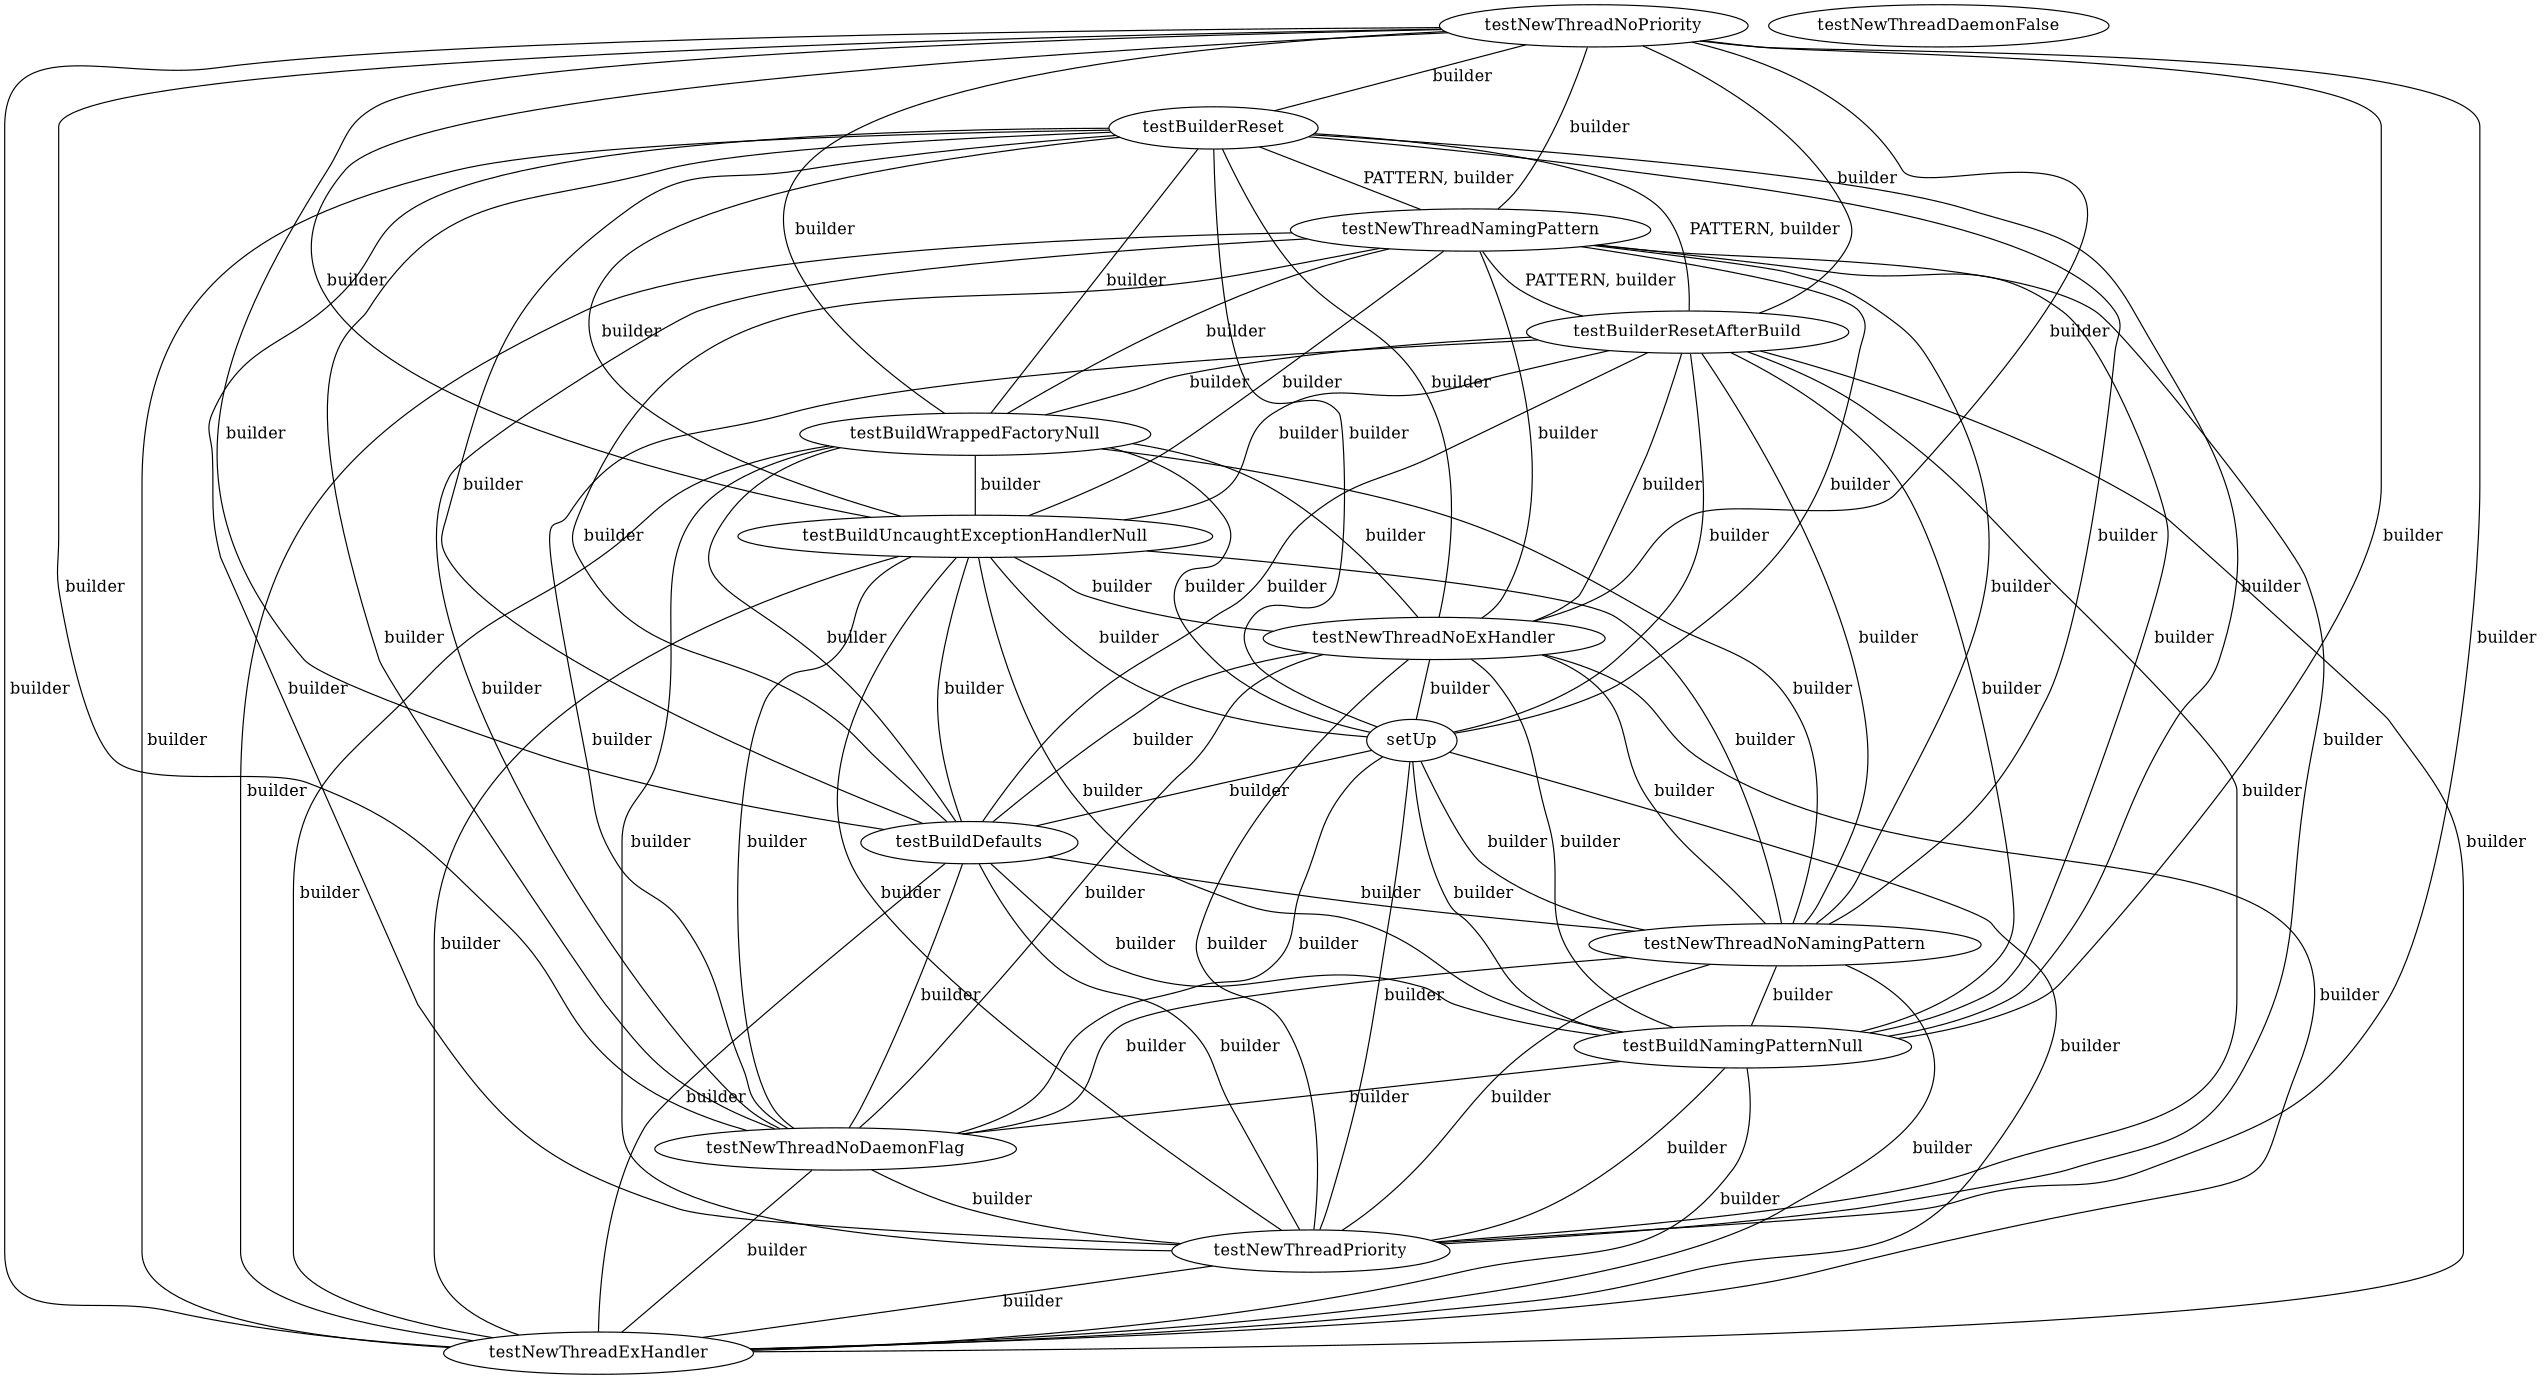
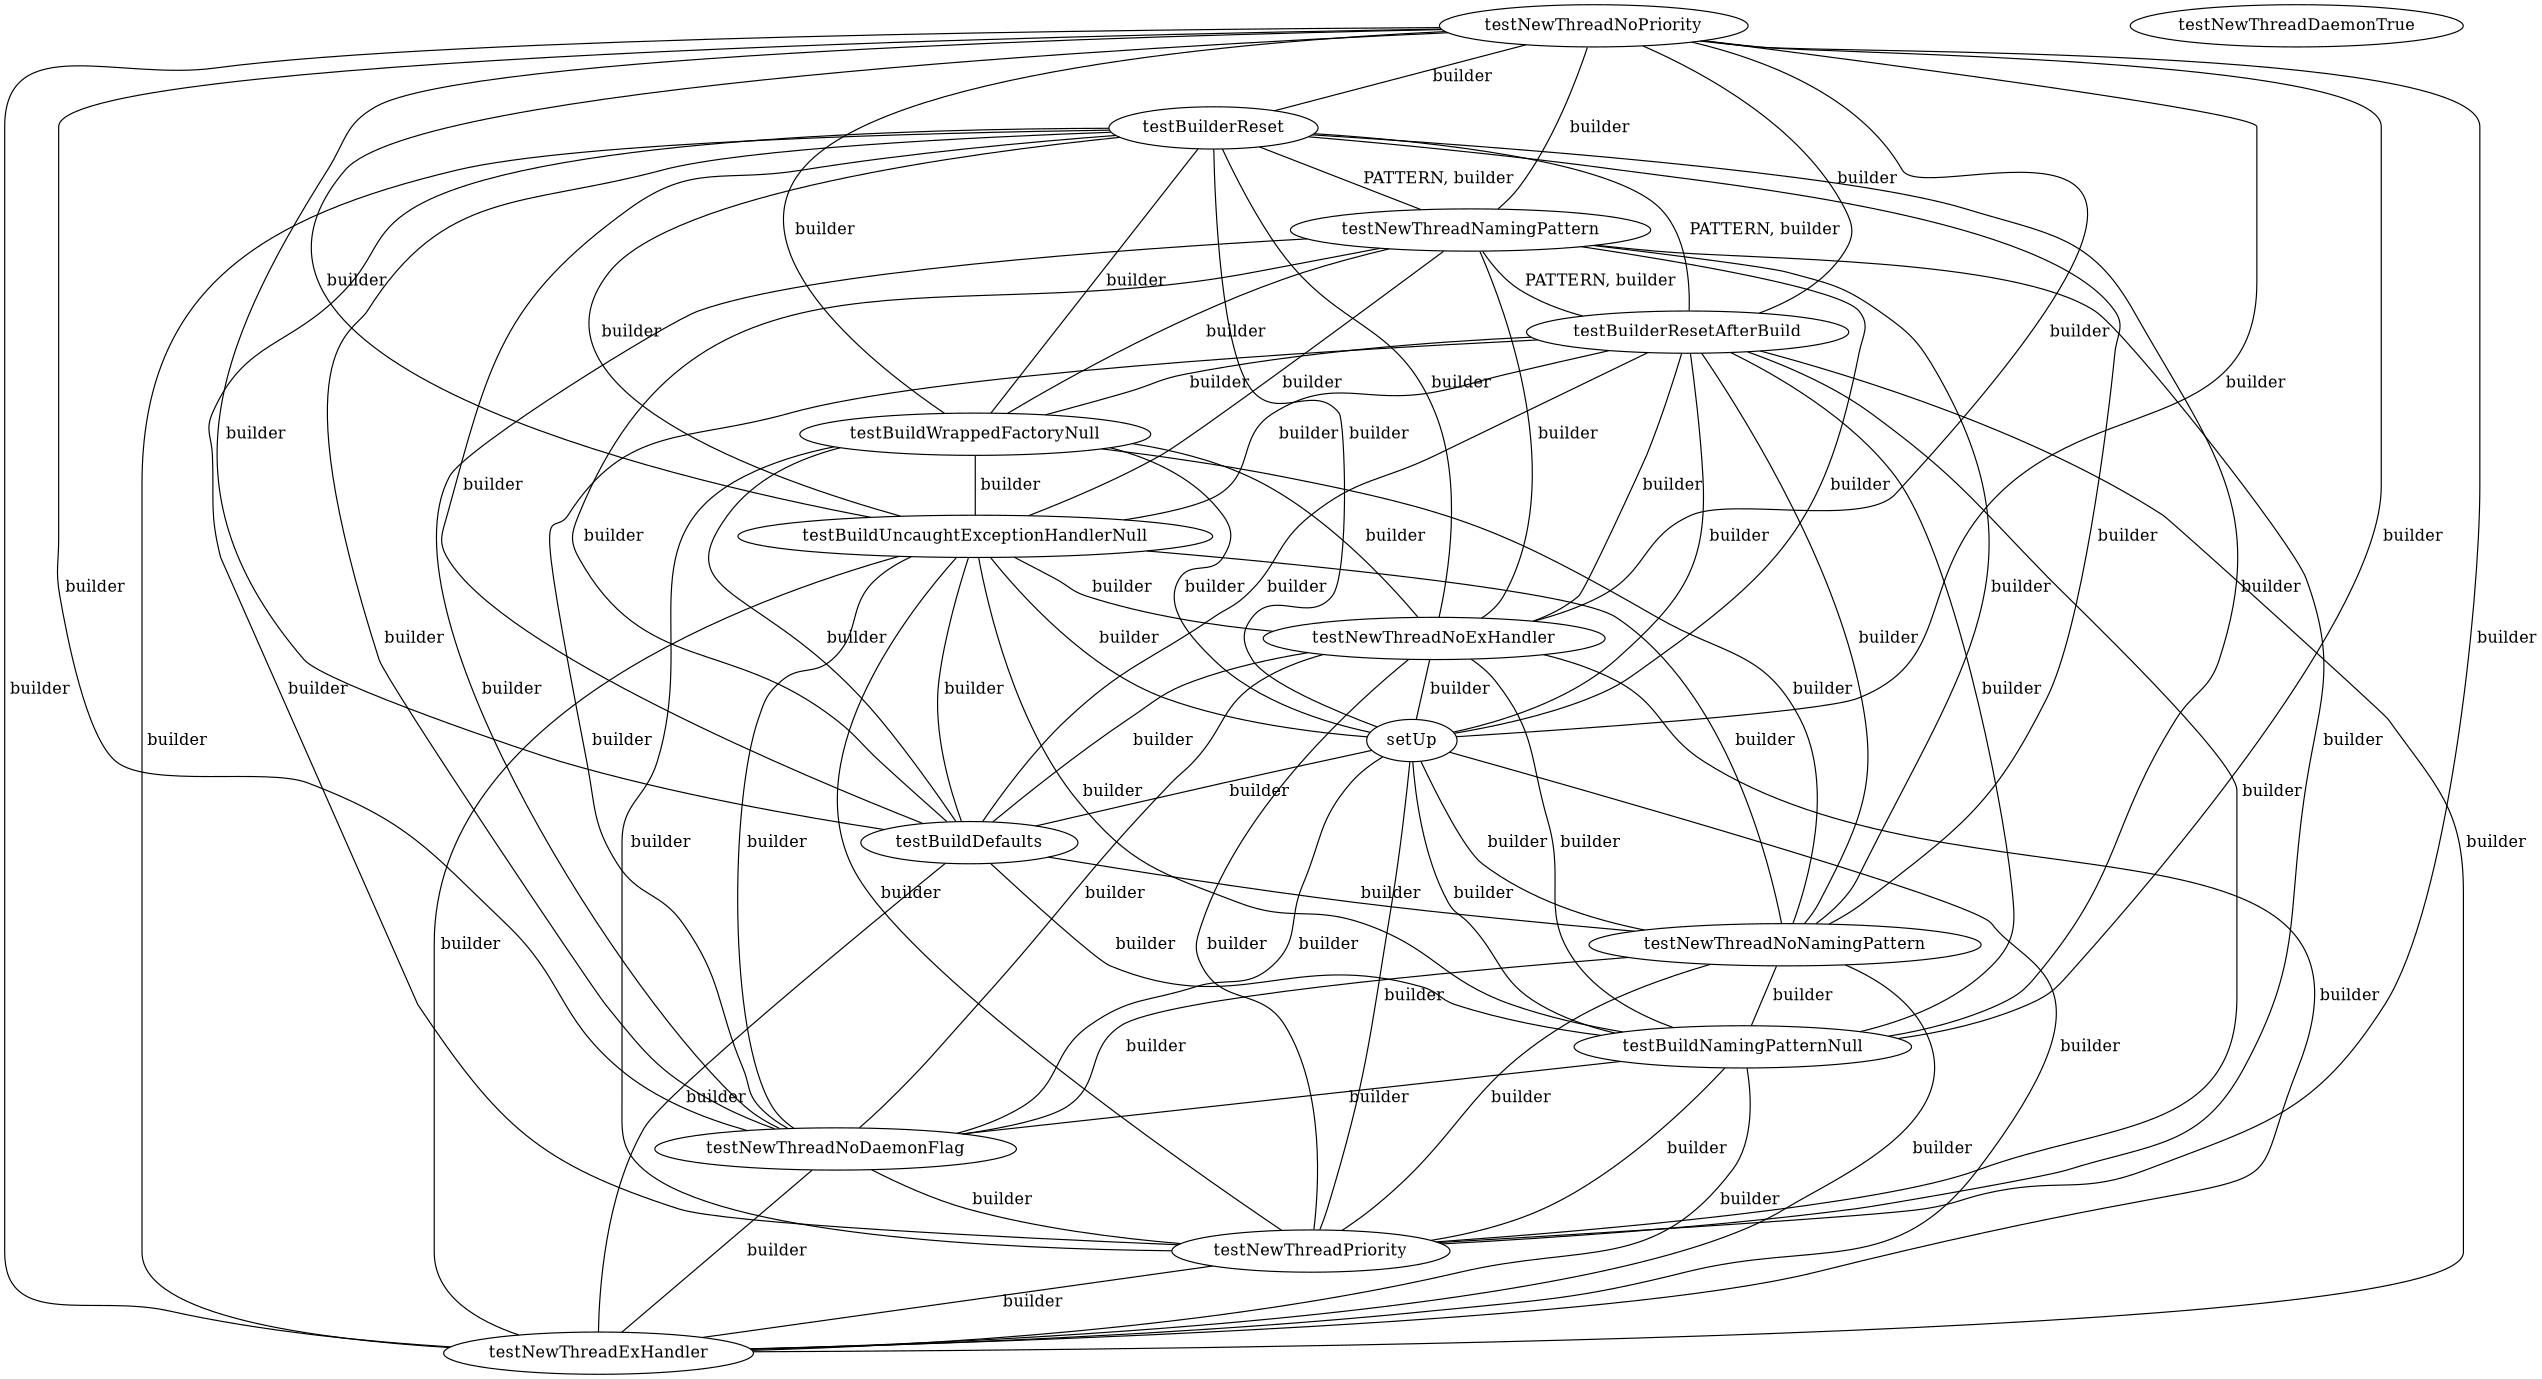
(1939, 26) -> none
none -> (2297, 26)
none -> (2217, 377)
(2157, 486) -> none
(324, 494) -> none
(1644, 791) -> none
(305, 819) -> none
(911, 998) -> none
(1181, 1021) -> none
